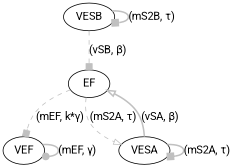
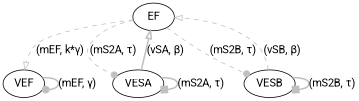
(89, 46) -> (235, 31)
none -> (204, 53)
(44, 104) -> (73, 30)
(91, 125) -> (93, 41)
